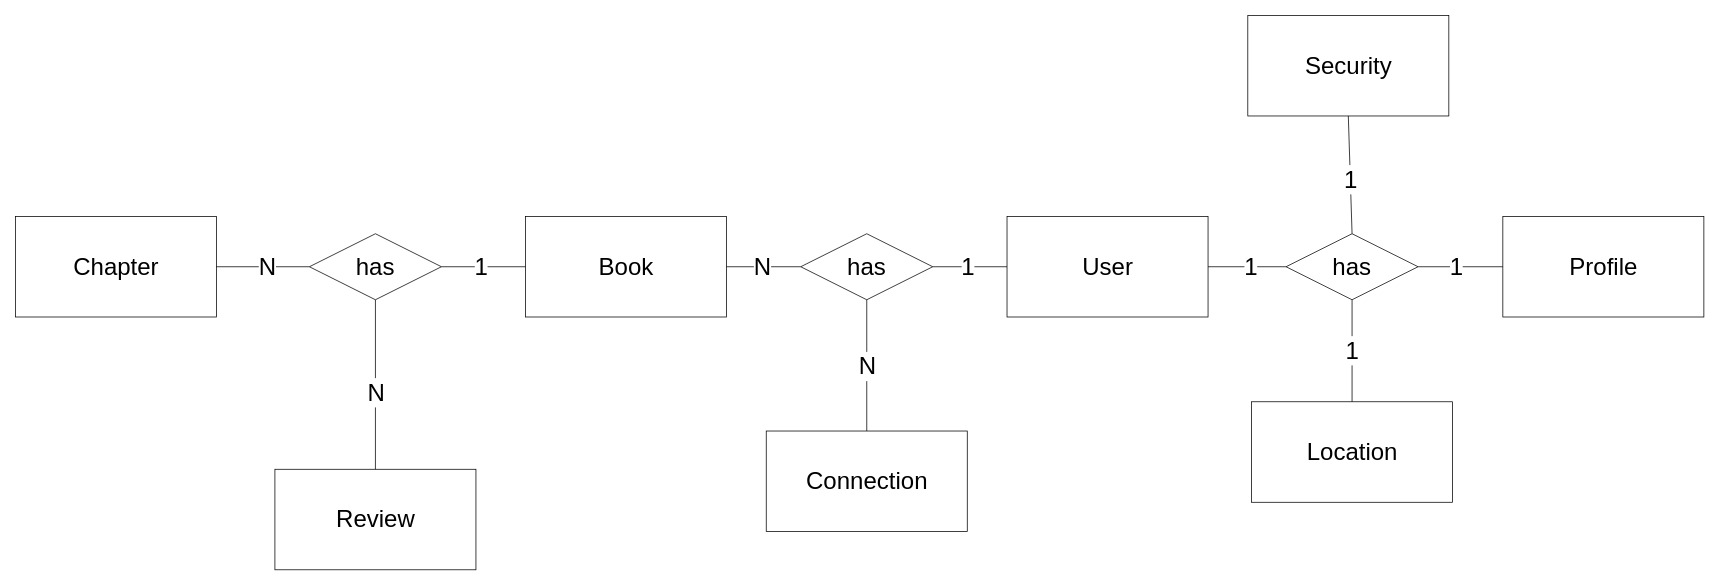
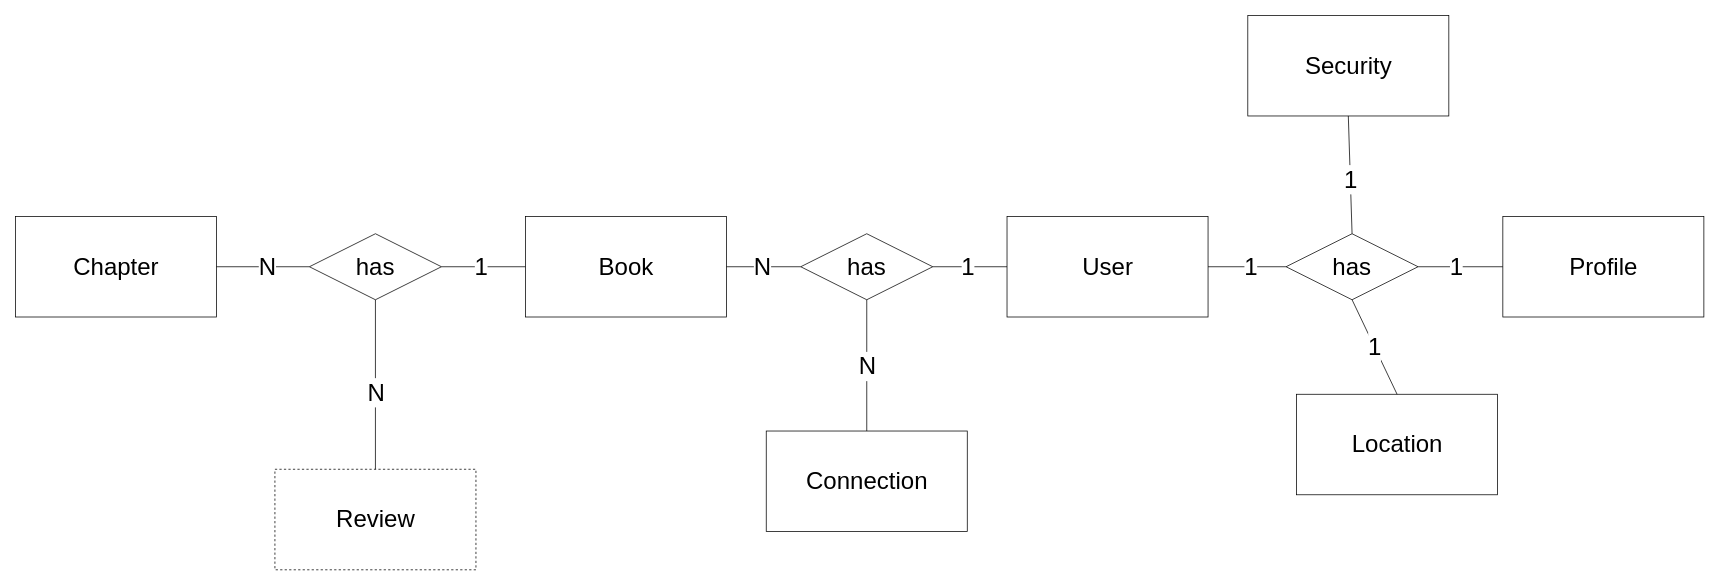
(1352, 452) -> (1397, 444)
(375, 519) -> (375, 519)
